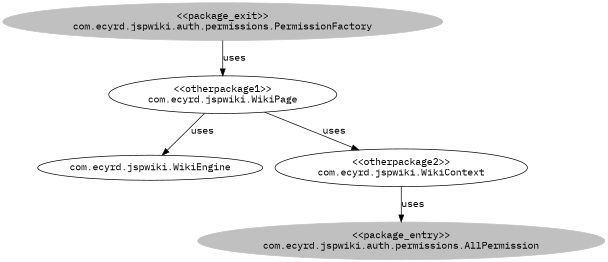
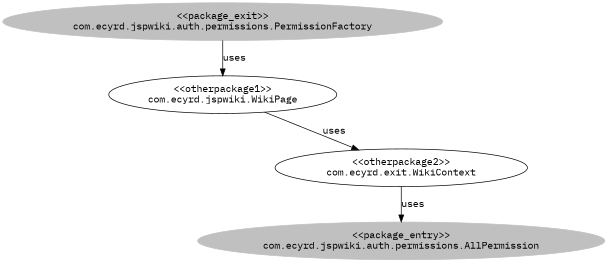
(150, 168) -> none
(401, 168) -> (401, 168)
